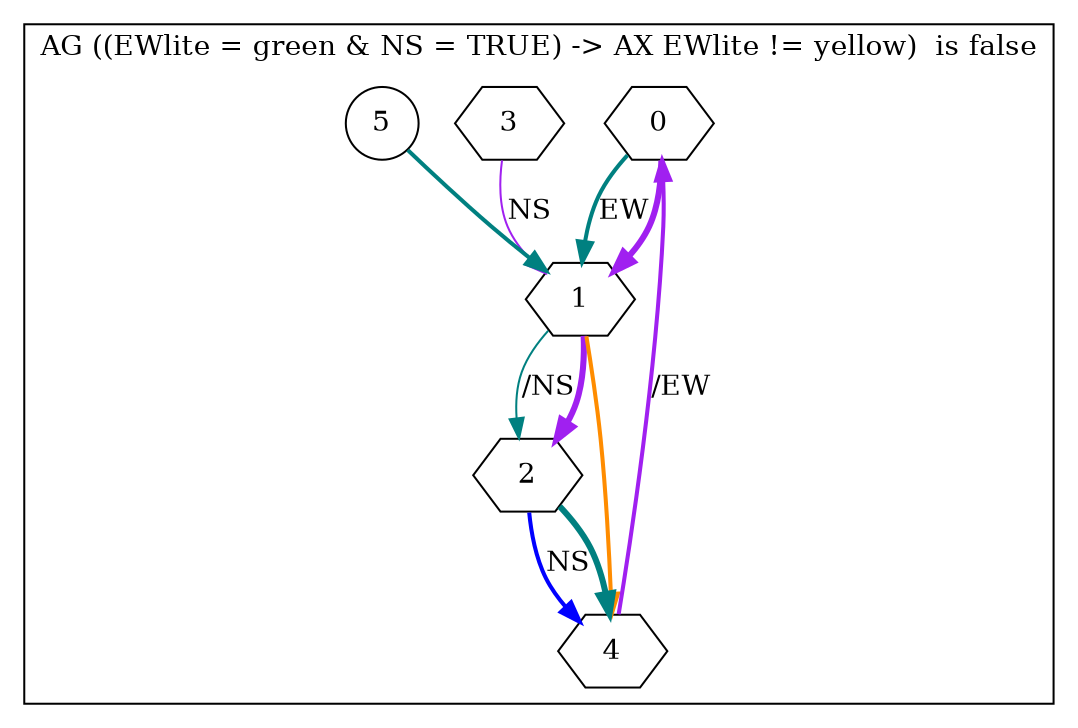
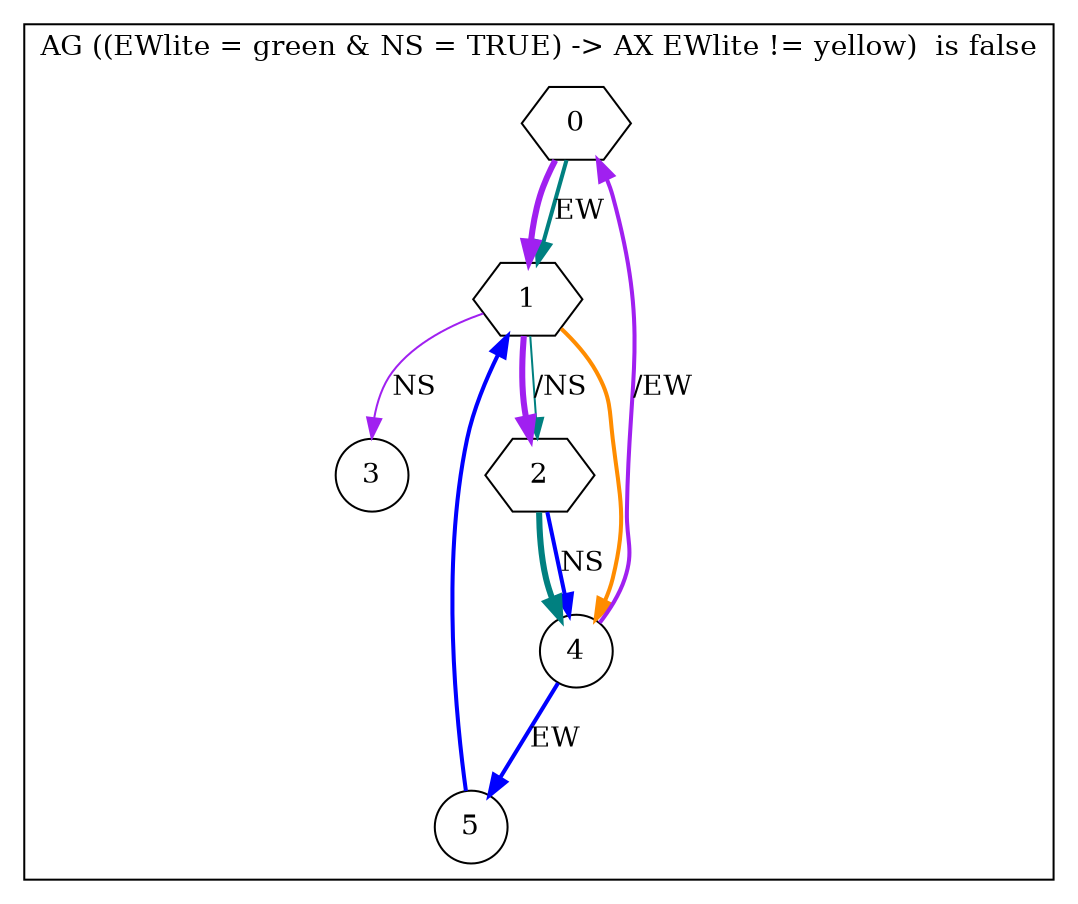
(510, 123) -> (372, 475)
(467, 205) -> (453, 570)
(504, 214) -> (413, 351)
(613, 651) -> (576, 651)
none -> (529, 730)
